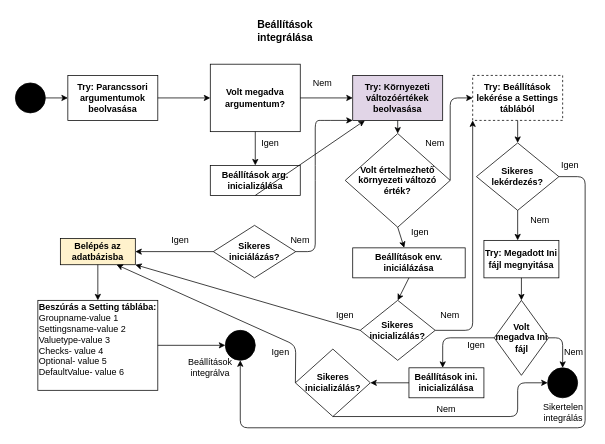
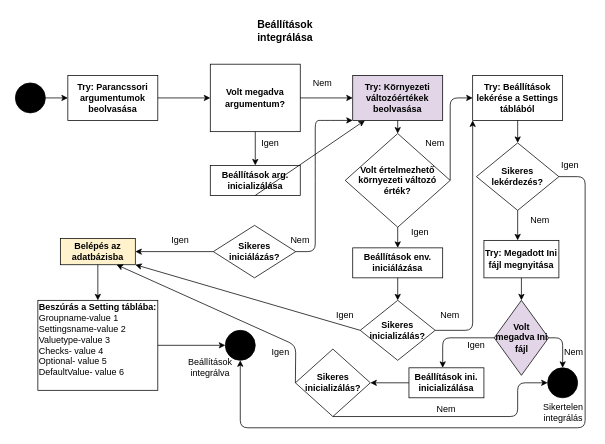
(518, 98) -> (518, 98)
(409, 263) -> (398, 263)
(522, 338) -> (522, 338)
